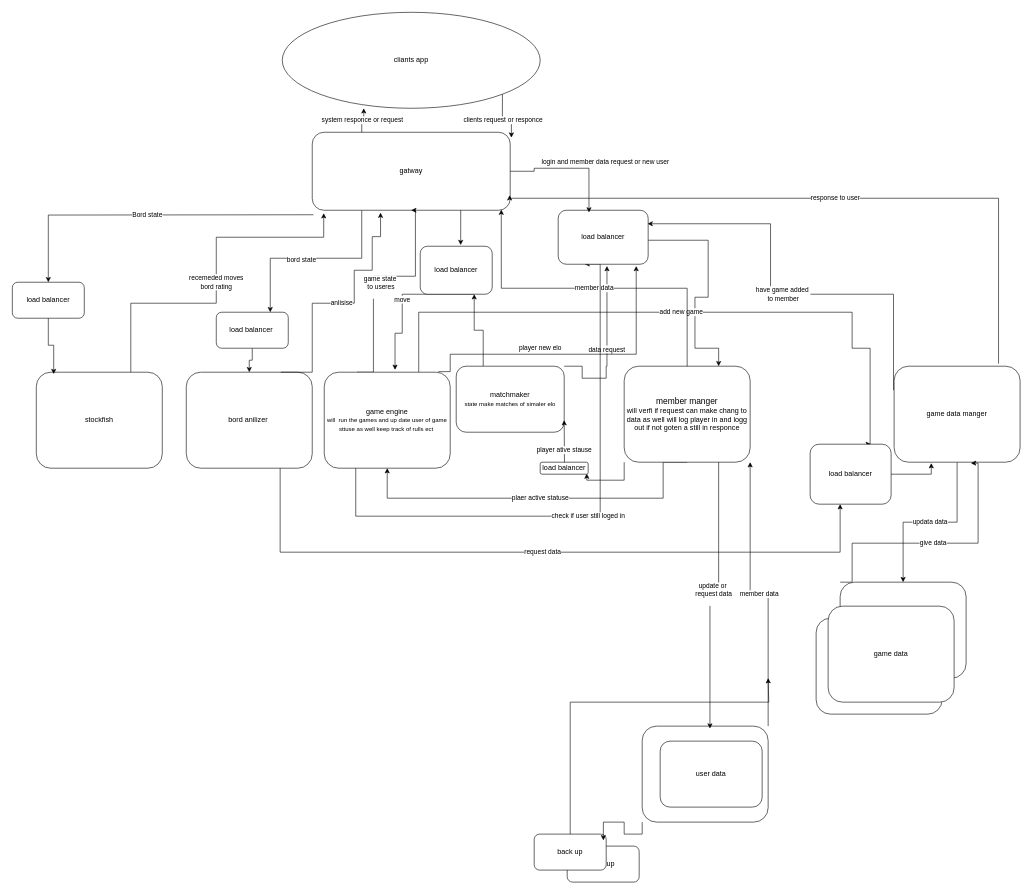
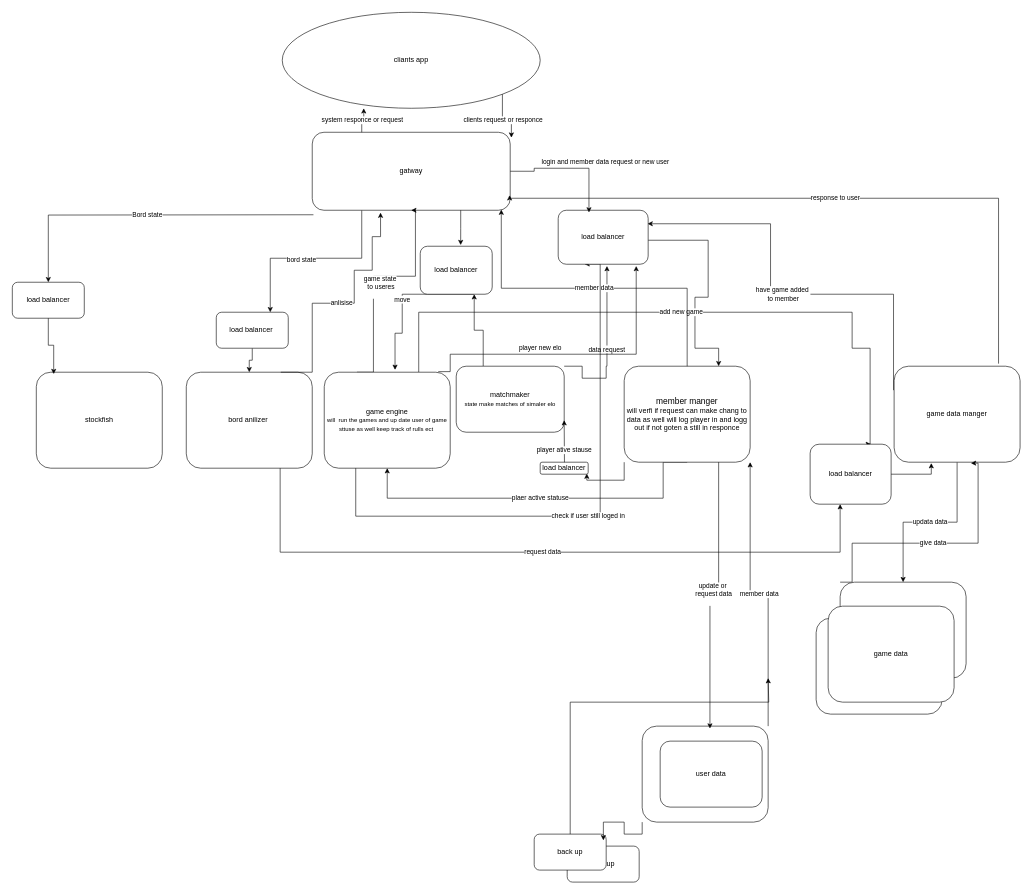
(216, 283) -> none
